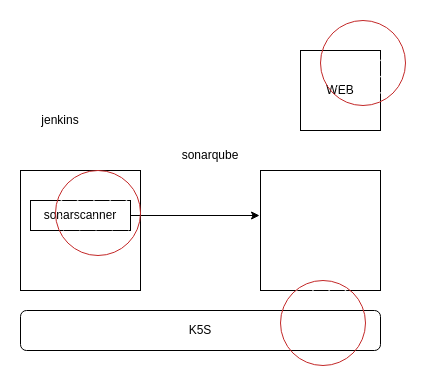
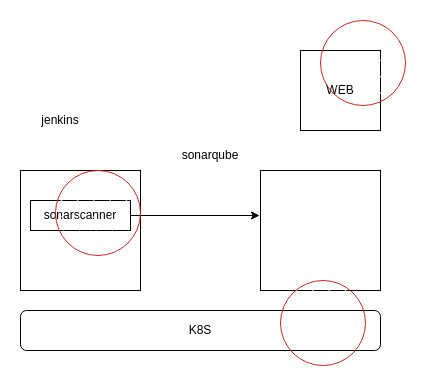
(201, 331) -> (201, 331)
